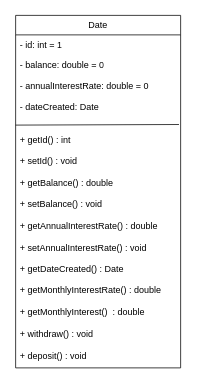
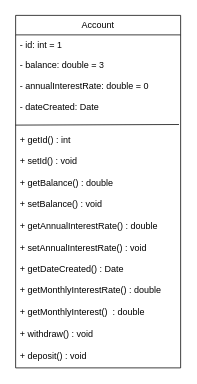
(98, 25) -> (98, 25)
(65, 65) -> (65, 65)
